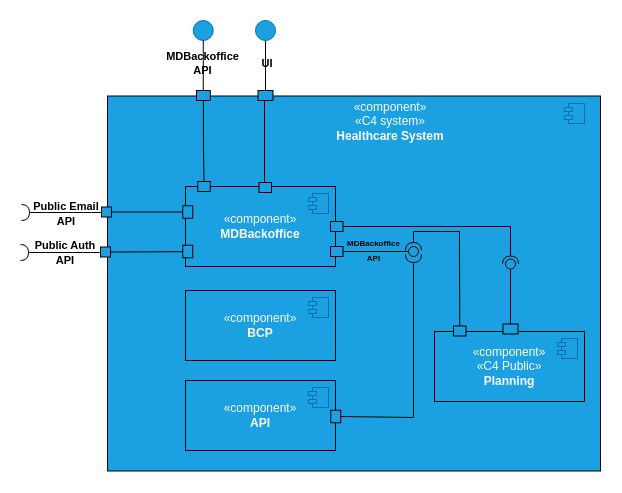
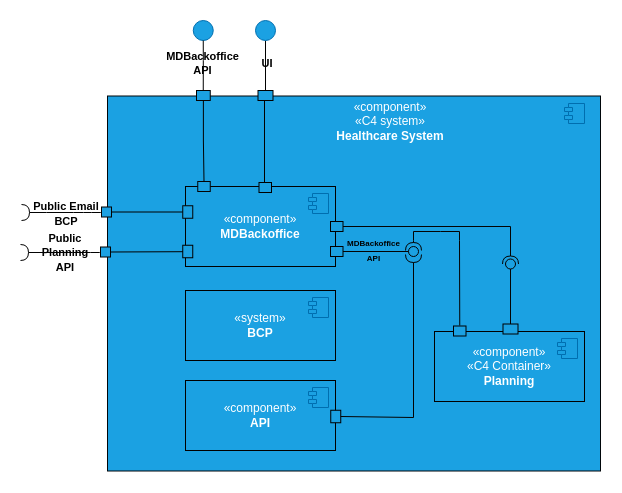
(67, 214) -> (67, 214)
(66, 253) -> (66, 253)
(261, 326) -> (261, 326)
(510, 367) -> (510, 367)
